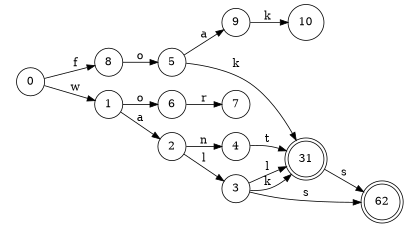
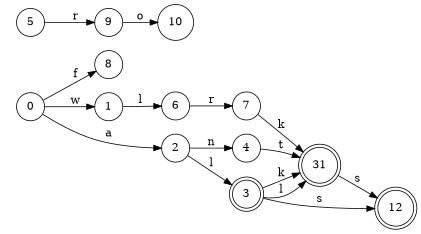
(268, 17) -> (140, 17)
(204, 35) -> (76, 17)
(136, 62) -> none
(249, 83) -> (278, 130)
(140, 99) -> (140, 100)
(137, 123) -> (96, 140)
(236, 189) -> (246, 194)
(382, 202) -> (396, 208)
